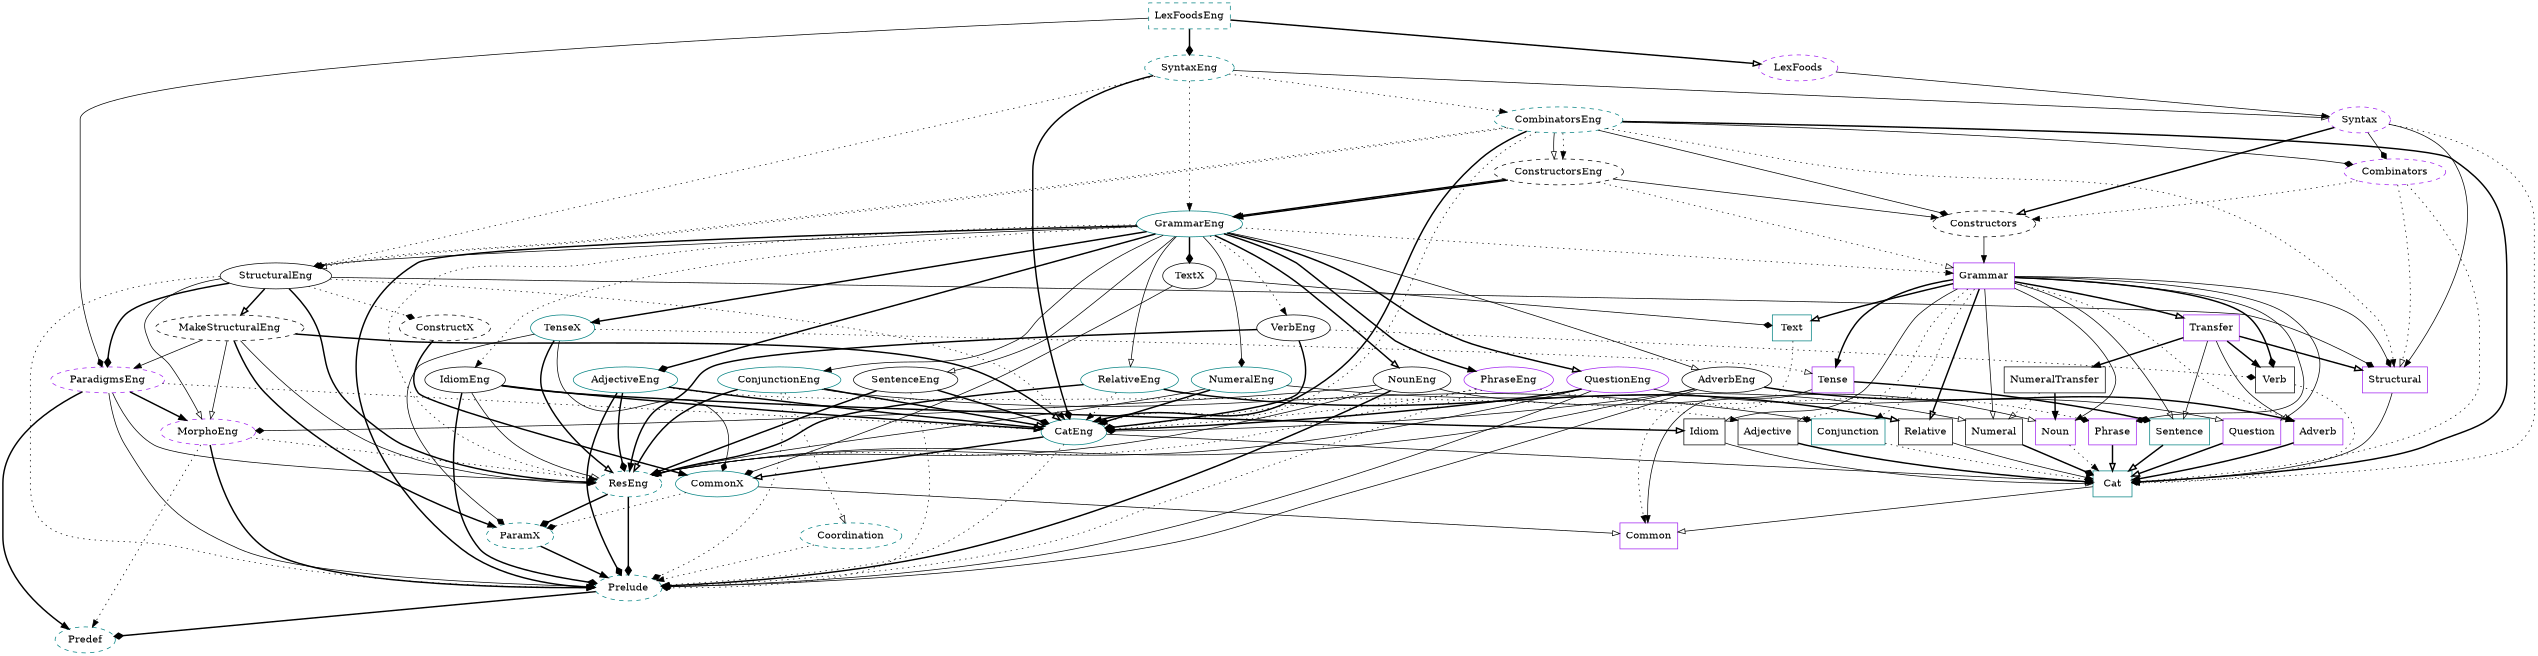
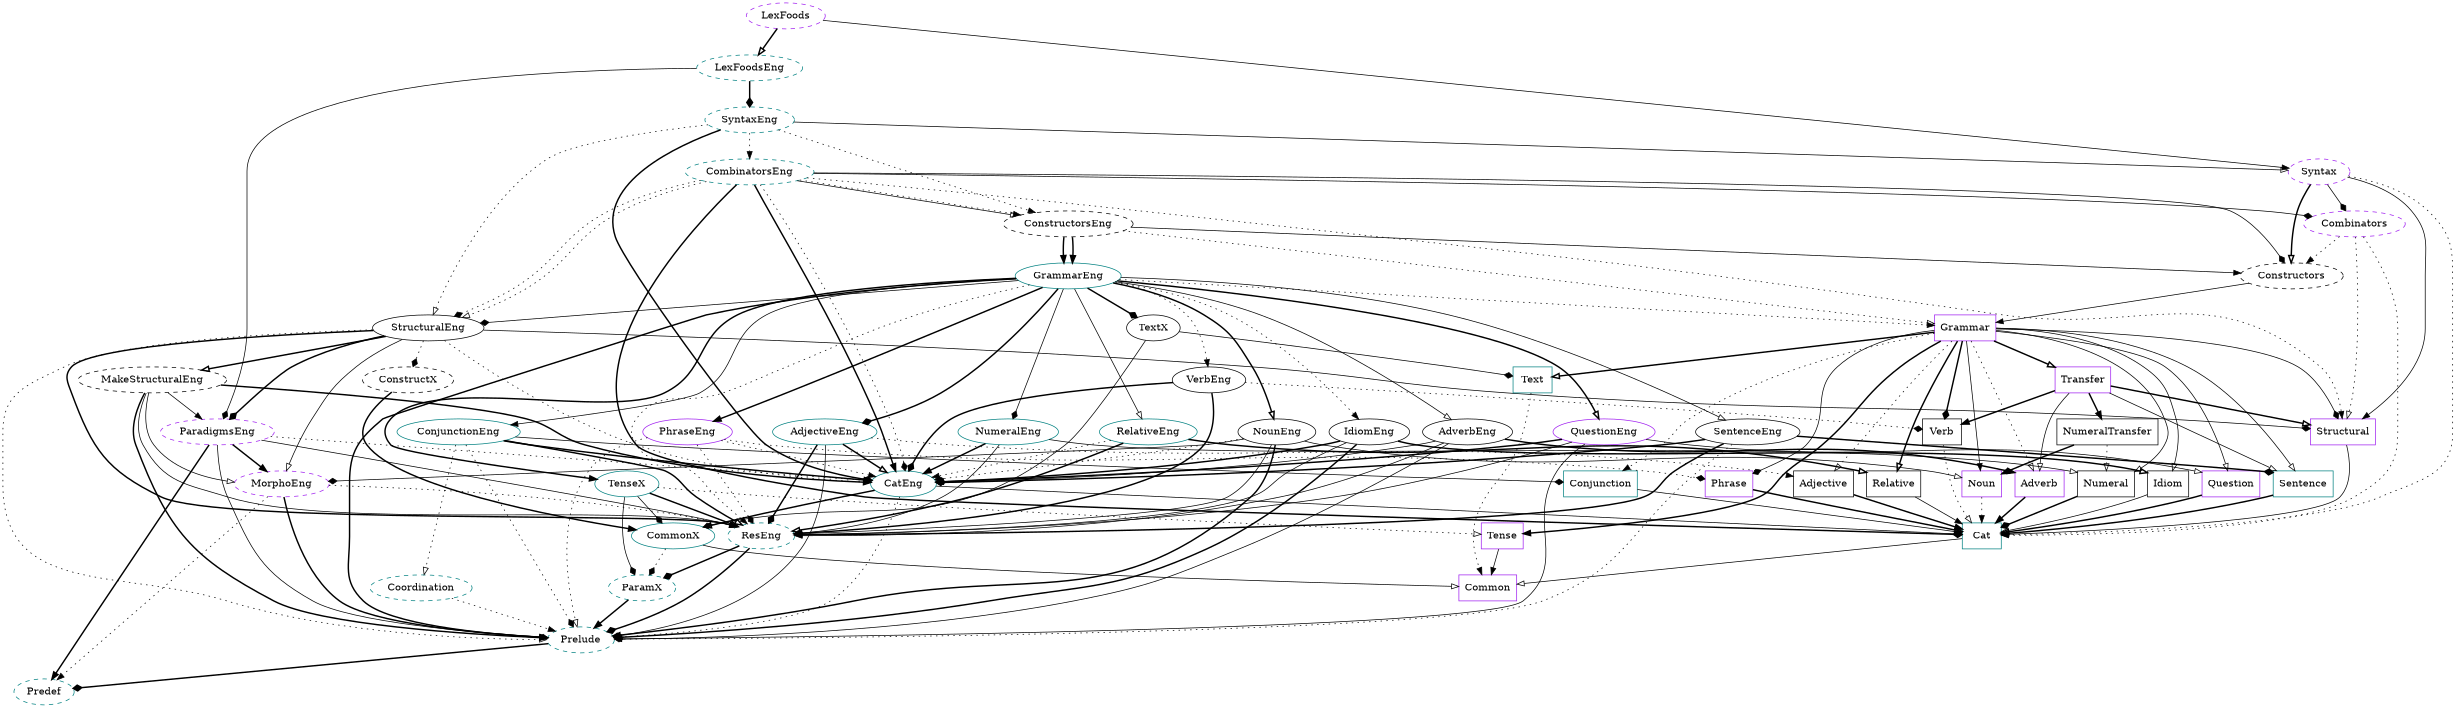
(1190, 16) -> (750, 68)
(1492, 42) -> (770, 39)
(1190, 142) -> (897, 168)
(1984, 393) -> (1926, 446)
(344, 455) -> (274, 601)
(1984, 463) -> (1795, 510)
(588, 471) -> (767, 582)
